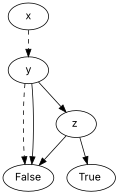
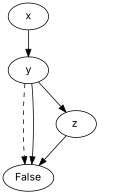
(28, 40) -> (28, 40)
(91, 178) -> none
